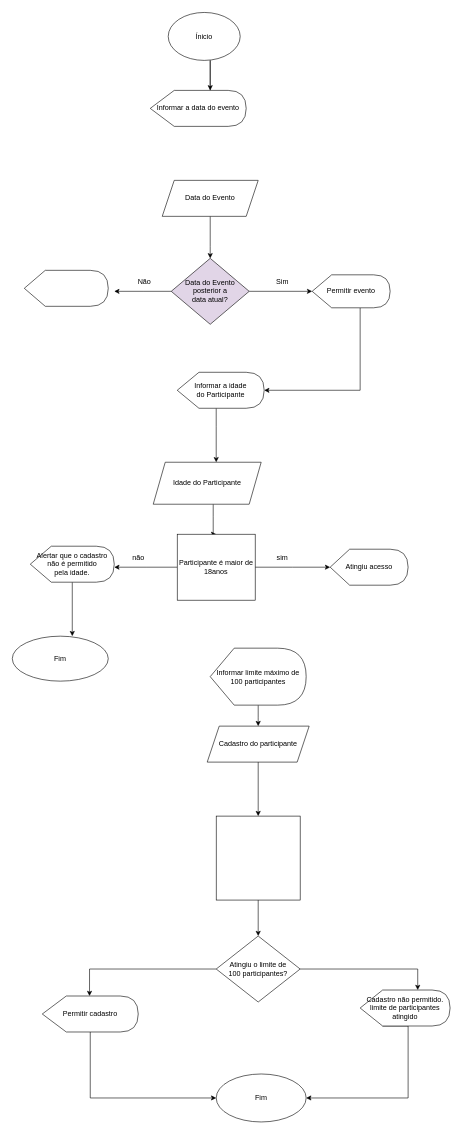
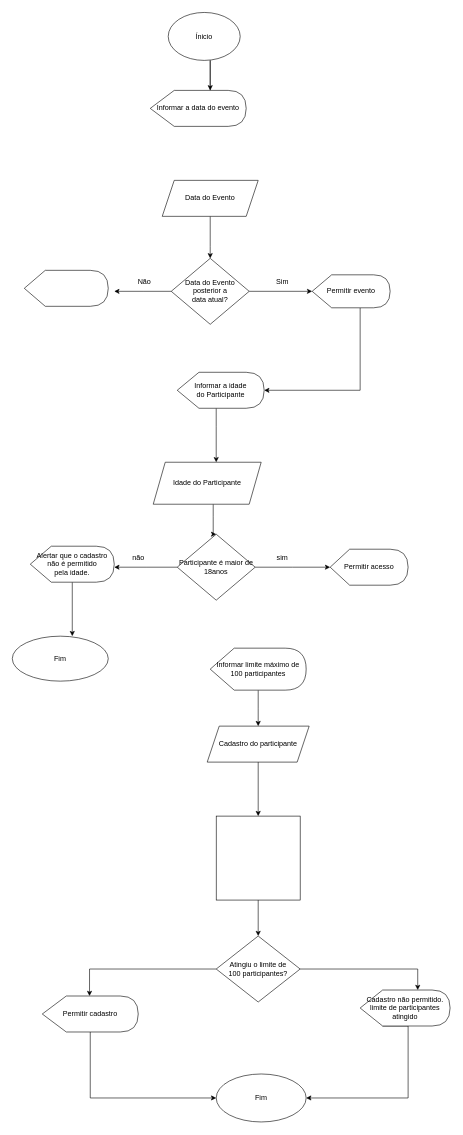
(210, 291) -> (210, 291)
(216, 567) -> (216, 567)
(369, 567) -> (369, 567)
(258, 677) -> (258, 669)
